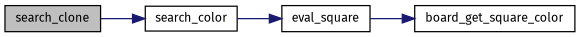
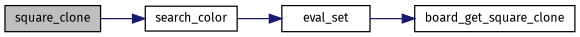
(53, 19) -> (53, 19)
(326, 19) -> (326, 19)
(495, 19) -> (495, 19)
